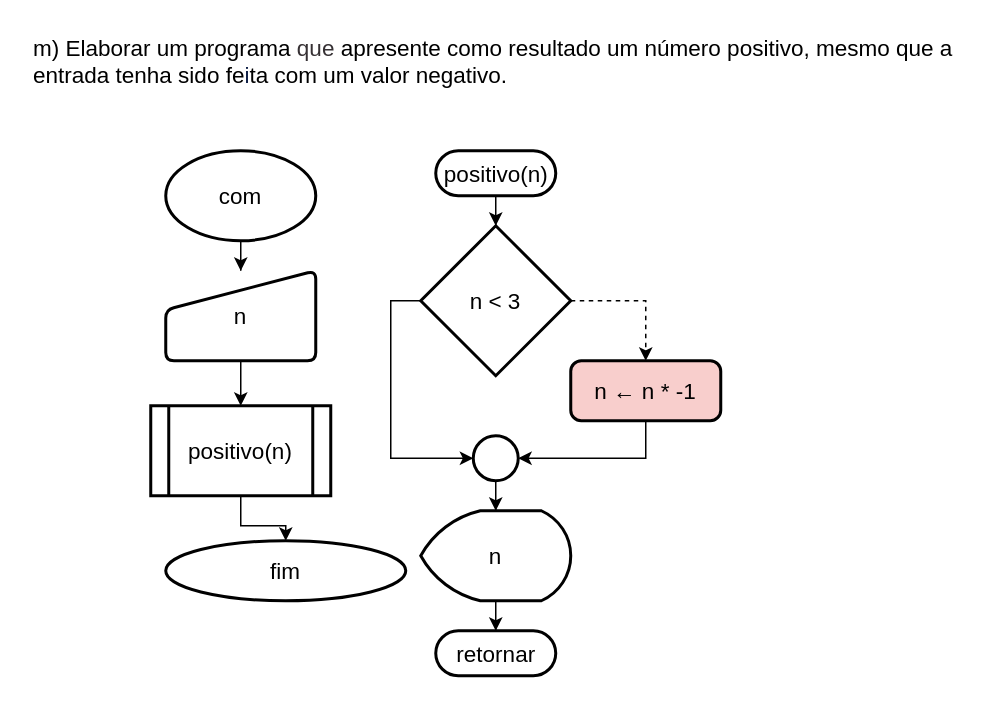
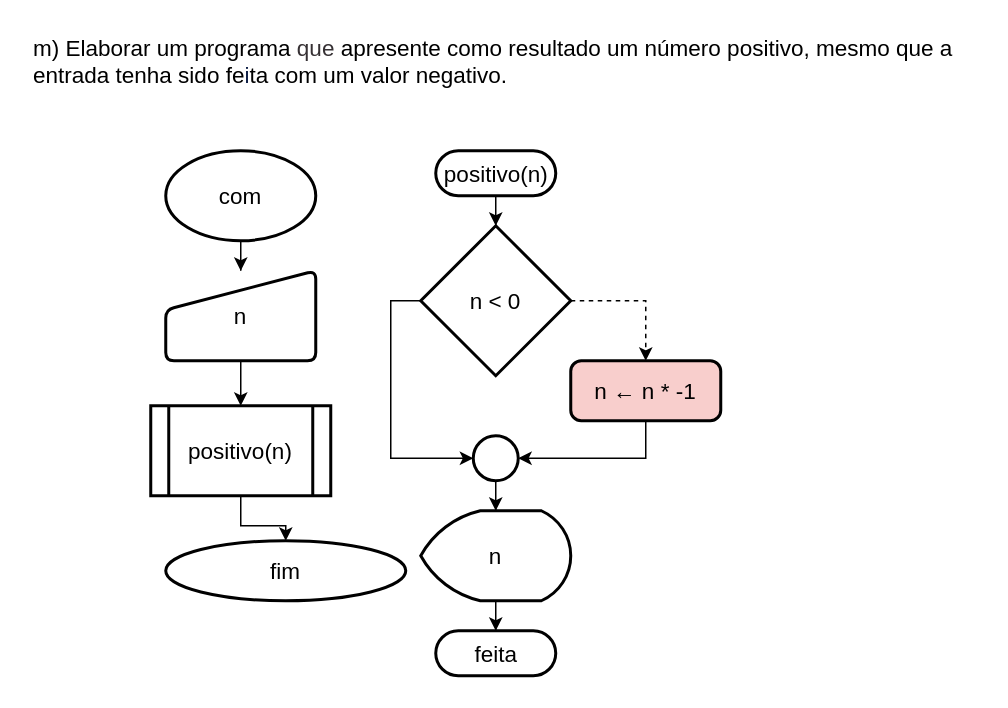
(496, 301) -> (496, 301)
(497, 653) -> (497, 653)
